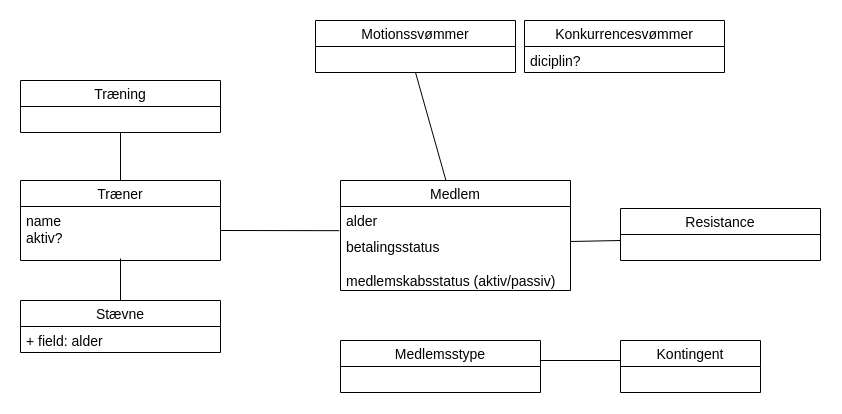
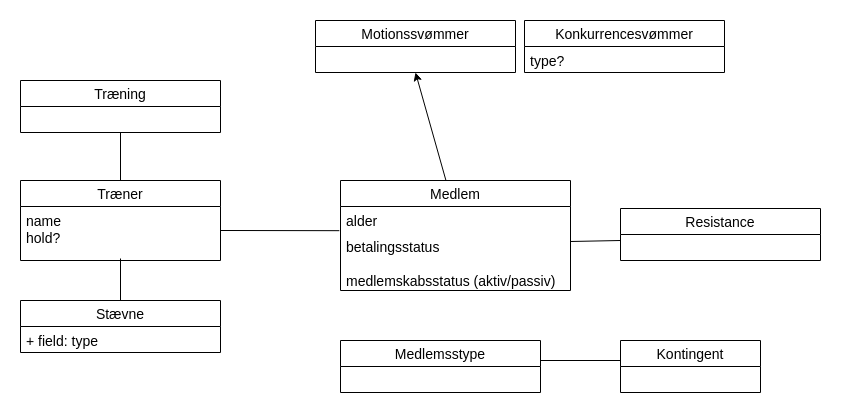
(558, 61) -> (550, 61)
(417, 77) -> (418, 80)
(42, 221) -> (42, 221)
(70, 341) -> (68, 341)
